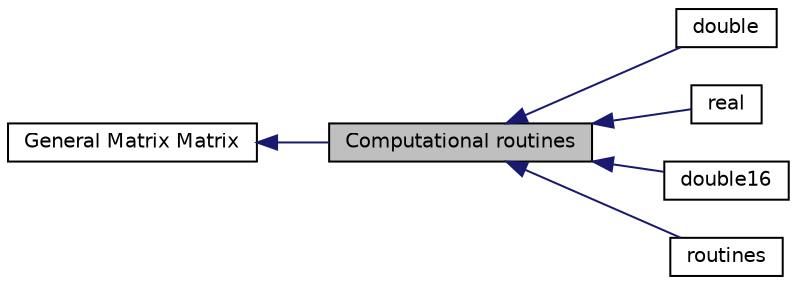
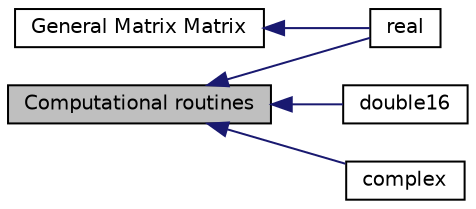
(727, 28) -> none
(303, 142) -> (327, 28)
(727, 257) -> (405, 181)
